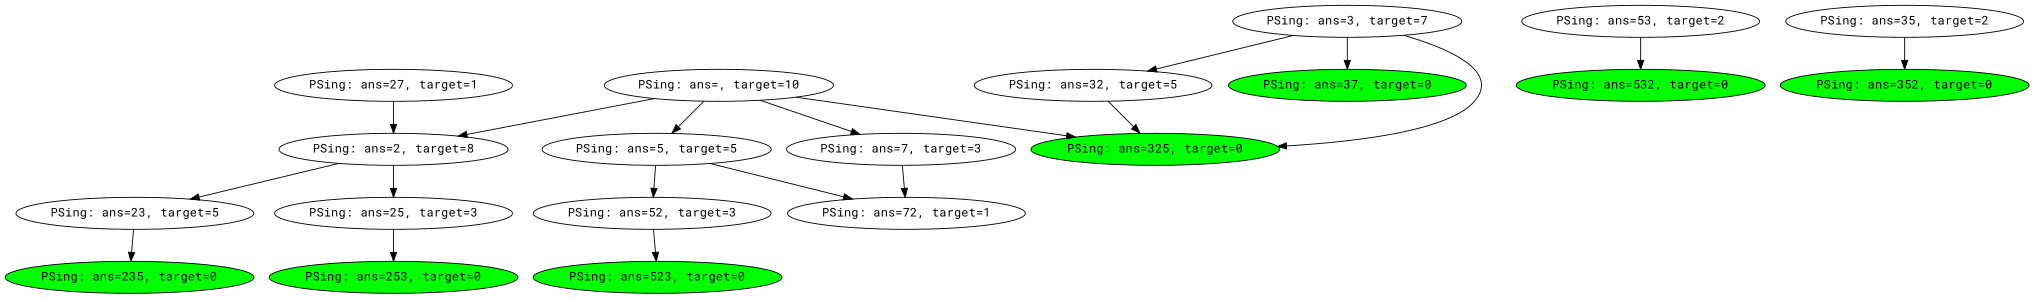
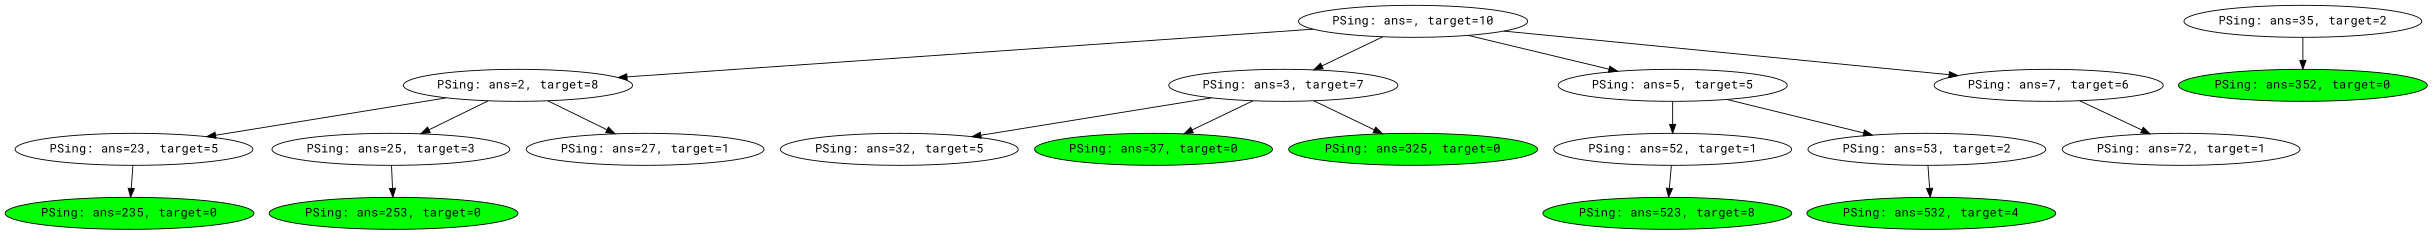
(1641, 85) -> (1931, 213)
(394, 113) -> (577, 115)
(1121, 114) -> none
(931, 116) -> (1352, 51)
(901, 149) -> (2049, 85)
(777, 180) -> (1795, 116)
(652, 213) -> (1673, 149)
(658, 277) -> (1667, 213)
